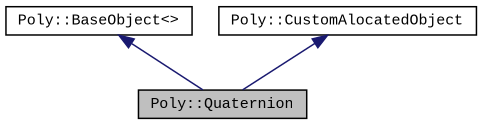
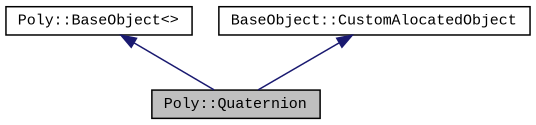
(348, 21) -> (374, 21)
